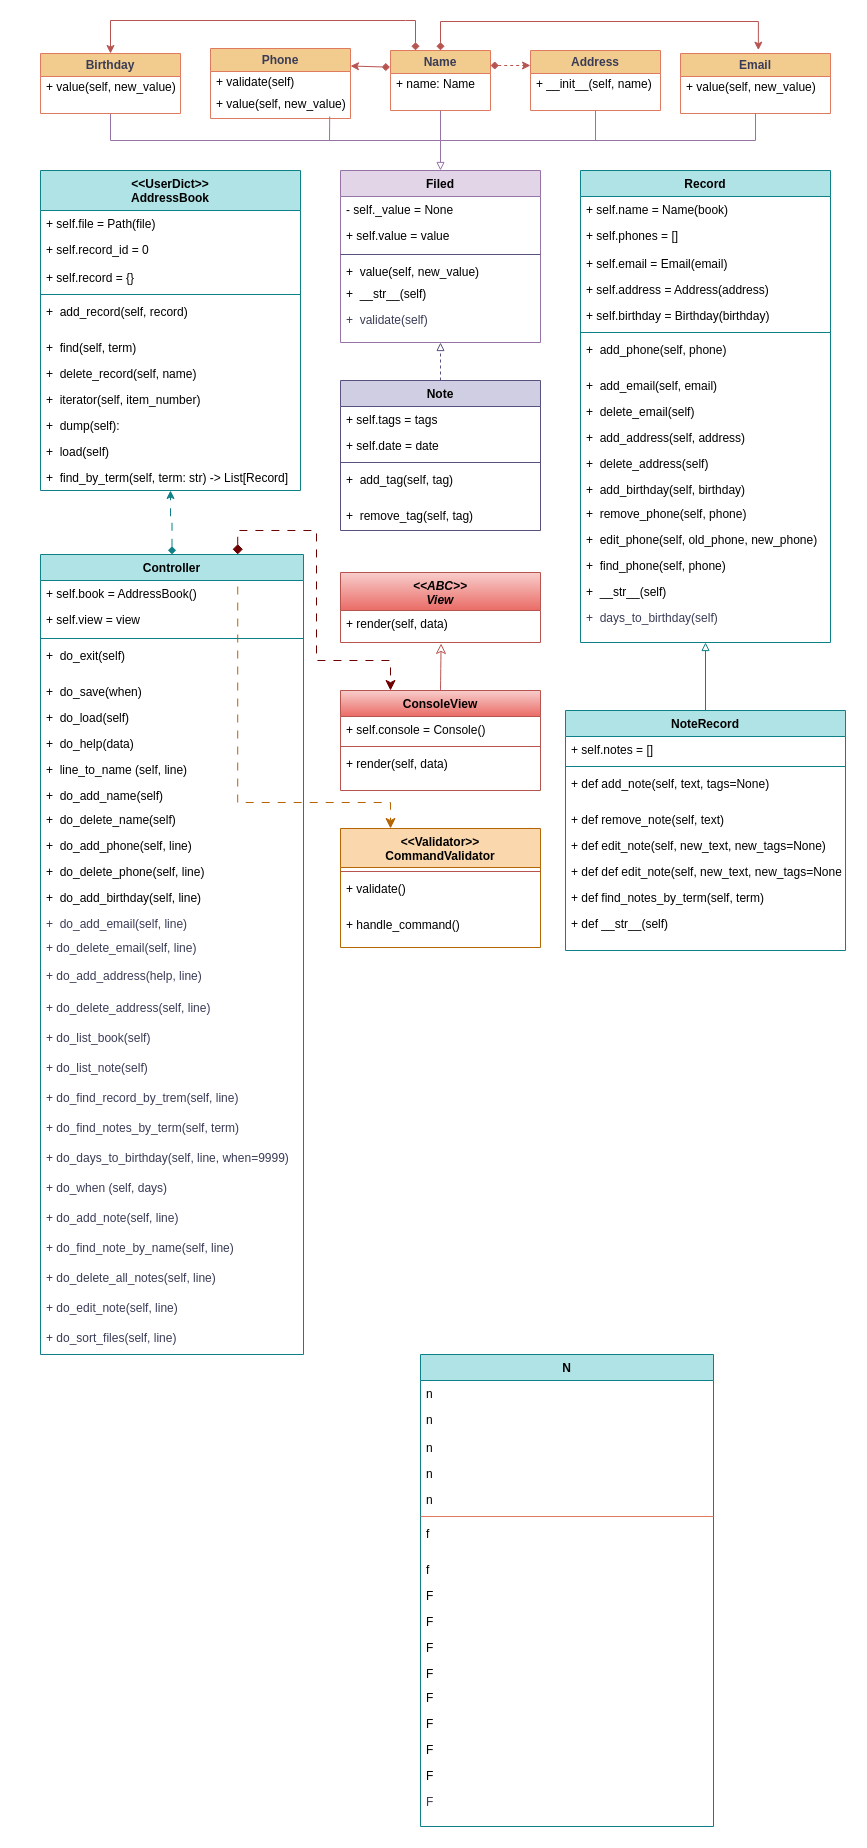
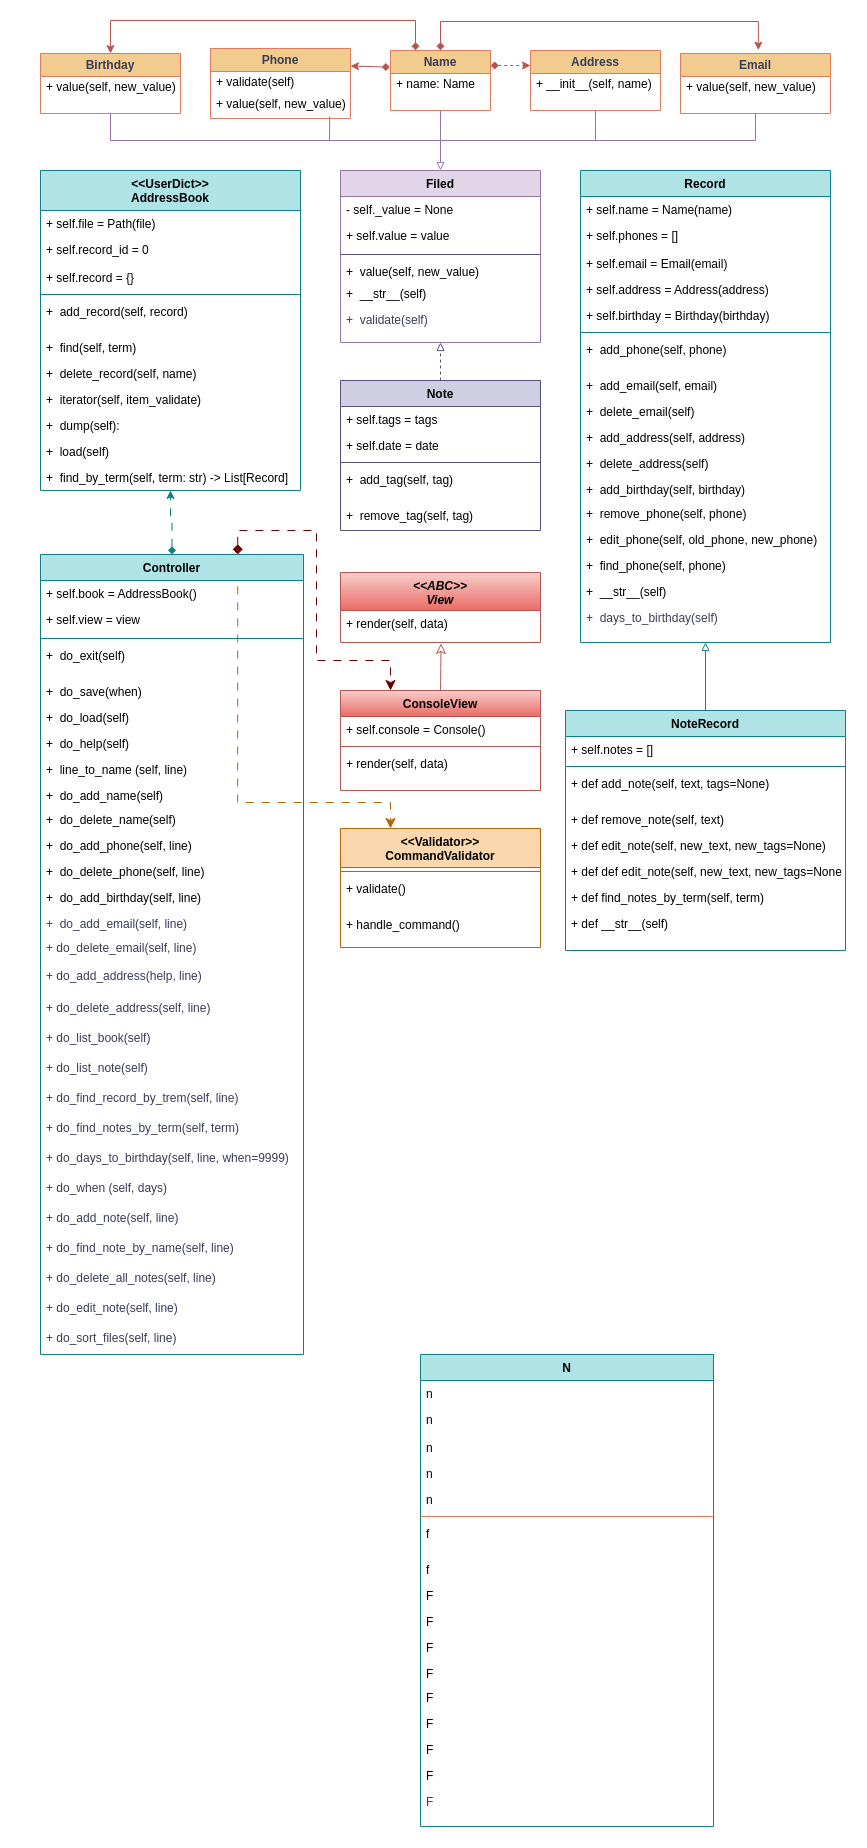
(659, 210) -> (659, 210)
(137, 400) -> (141, 400)
(97, 744) -> (95, 744)
